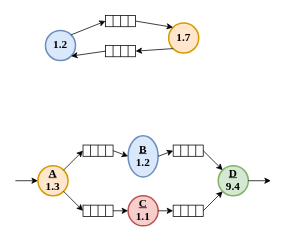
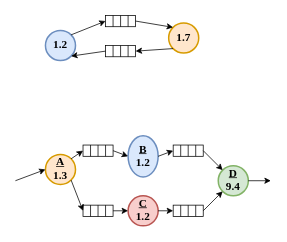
(53, 180) -> (60, 169)
(143, 209) -> (143, 209)
